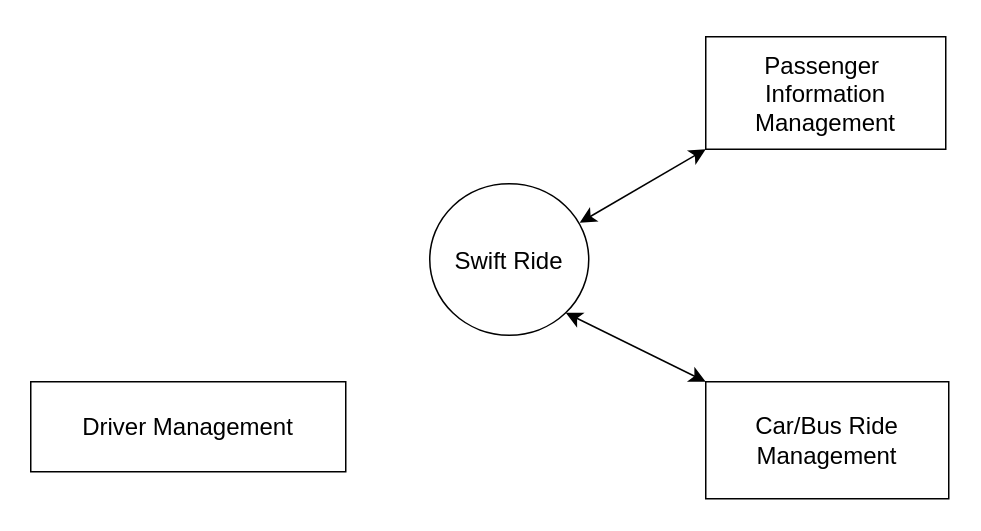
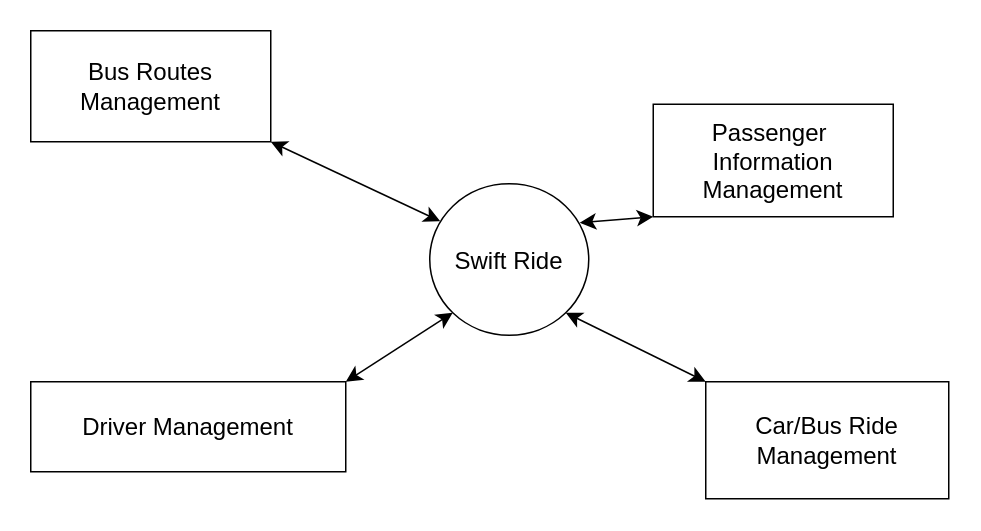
none -> (151, 86)
(826, 93) -> (773, 161)
none -> (357, 182)
none -> (399, 347)
